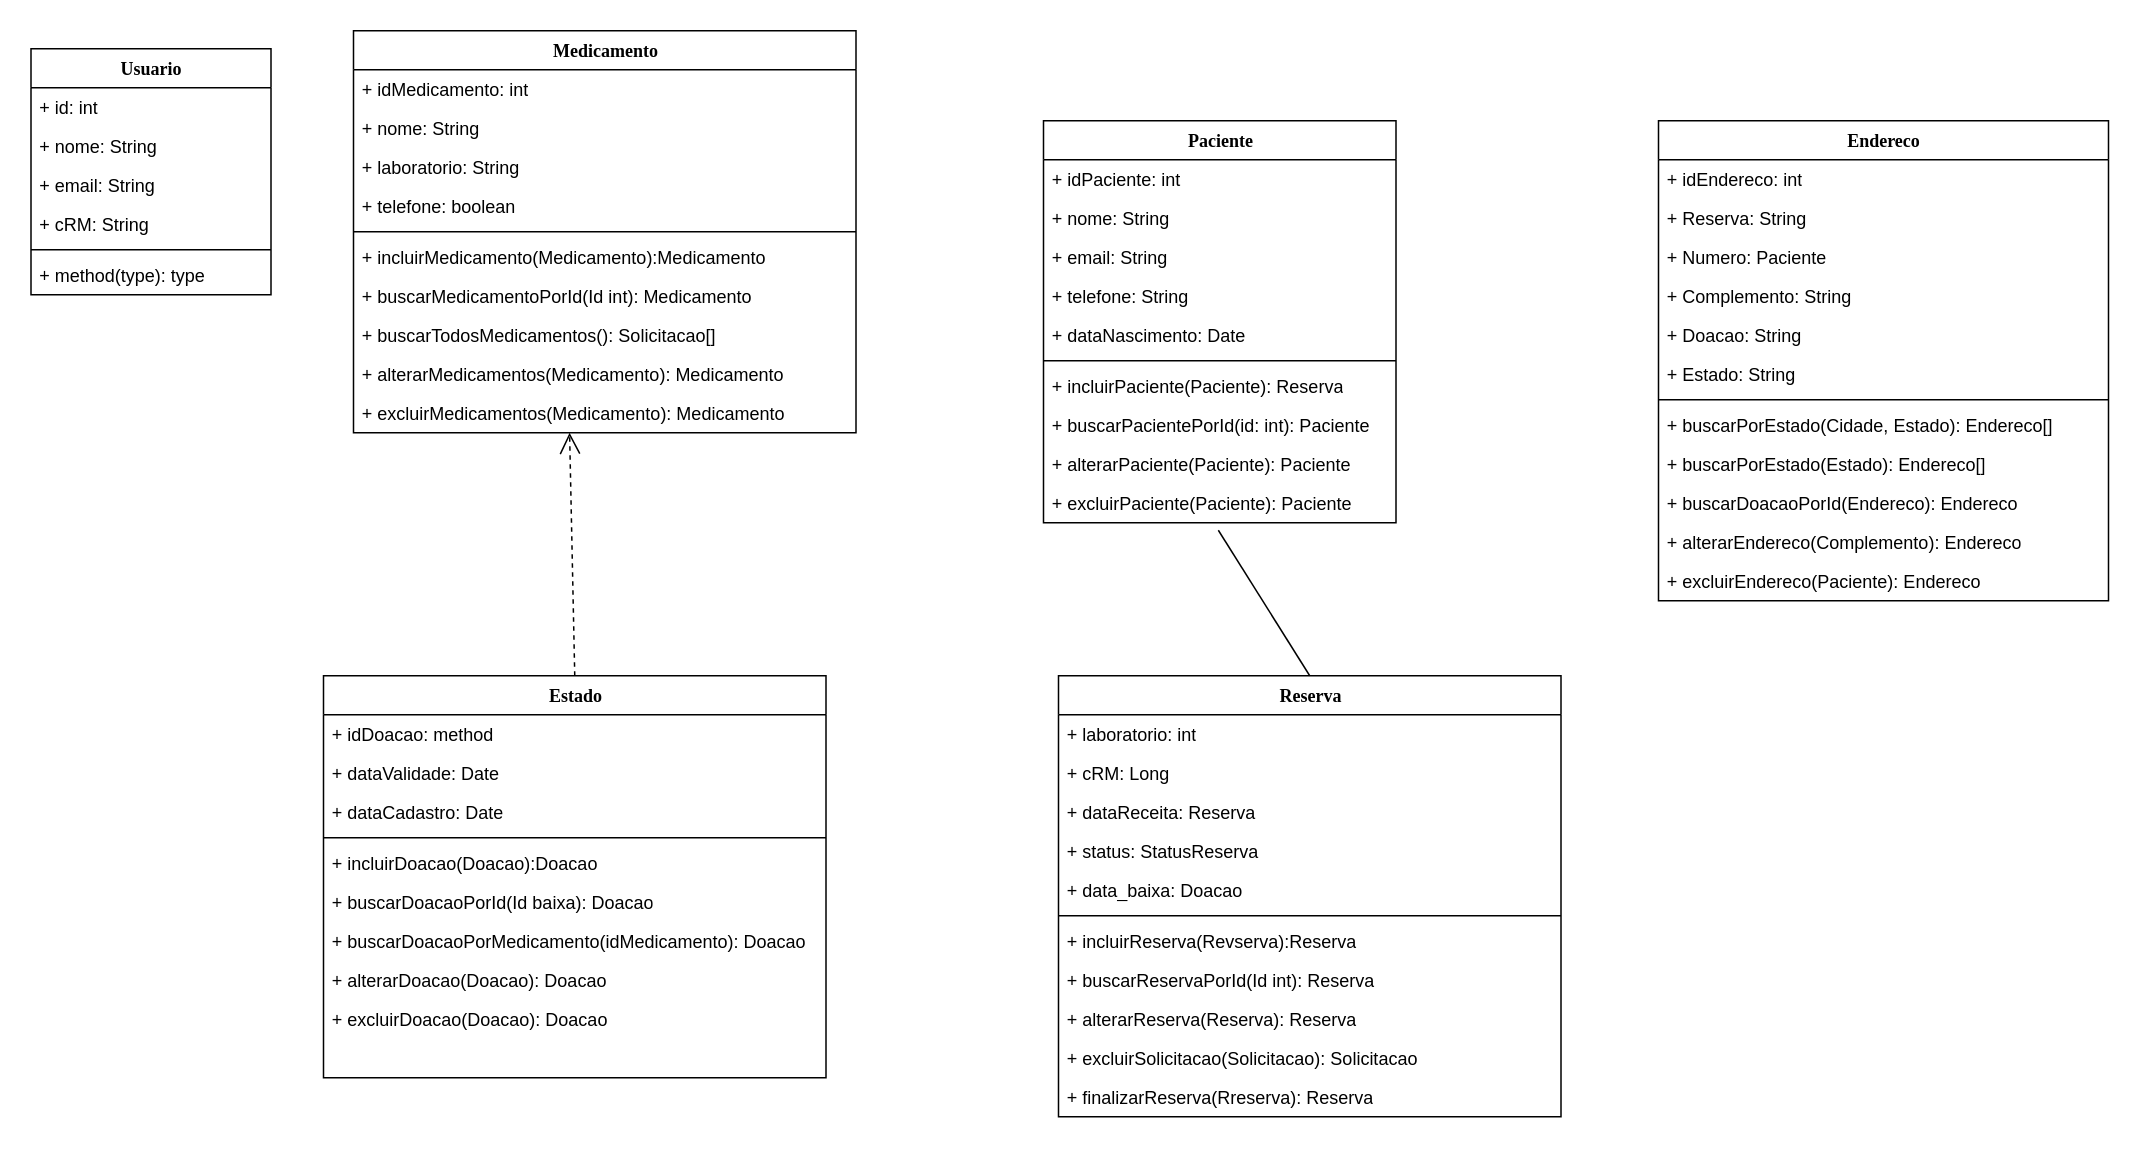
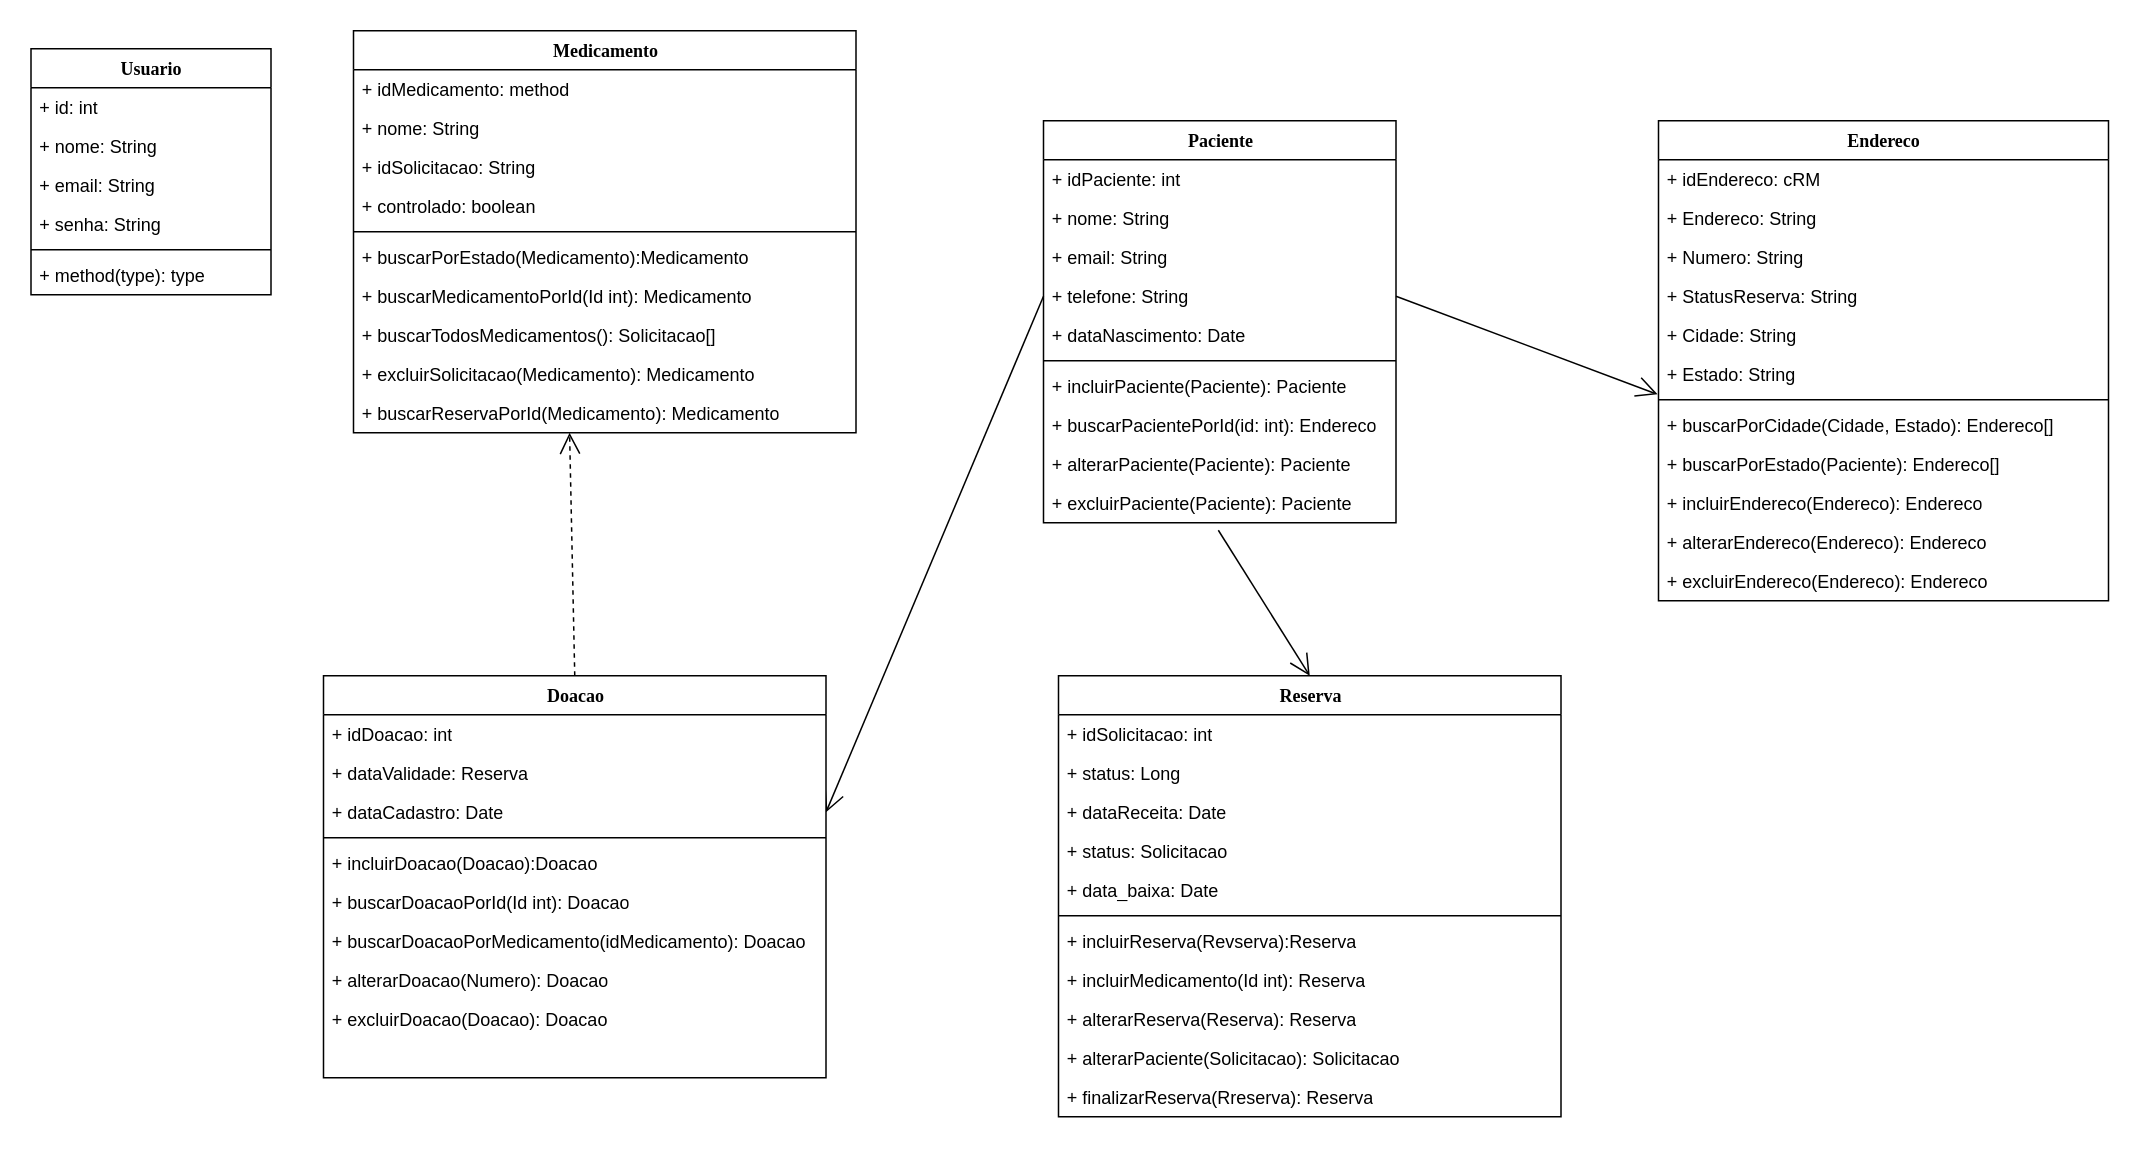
(449, 91) -> (466, 91)
(454, 169) -> (459, 169)
(1741, 181) -> (1744, 181)
(446, 208) -> (456, 208)
(1744, 220) -> (1749, 220)
(96, 226) -> (106, 226)
(570, 259) -> (565, 259)
(1749, 259) -> (1739, 259)
(1761, 298) -> (1774, 298)
(1739, 337) -> (1736, 337)
none -> (1525, 345)
(583, 376) -> (571, 376)
(1215, 388) -> (1218, 388)
(580, 415) -> (582, 415)
(1880, 427) -> (1878, 427)
(1221, 438) -> (1221, 438)
(1847, 466) -> (1854, 466)
(1857, 505) -> (1840, 505)
(1857, 544) -> (1844, 544)
none -> (935, 553)
(1840, 583) -> (1842, 583)
(1306, 671) -> (1306, 670)
(576, 697) -> (576, 697)
(414, 736) -> (396, 736)
(1144, 736) -> (1149, 736)
(421, 775) -> (436, 775)
(1116, 775) -> (1131, 775)
(1169, 814) -> (1154, 814)
(1176, 853) -> (1159, 853)
(1159, 892) -> (1149, 892)
(507, 904) -> (497, 904)
(479, 982) -> (479, 982)
(1242, 982) -> (1233, 982)
(1266, 1060) -> (1258, 1060)
